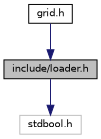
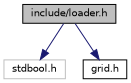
(51, 37) -> (84, 37)
